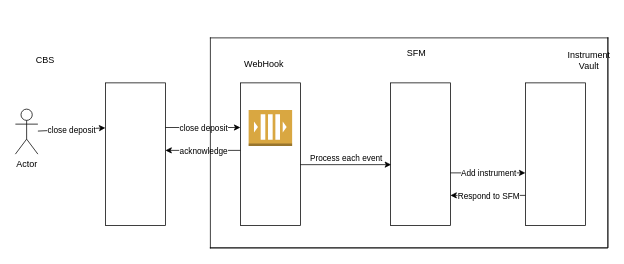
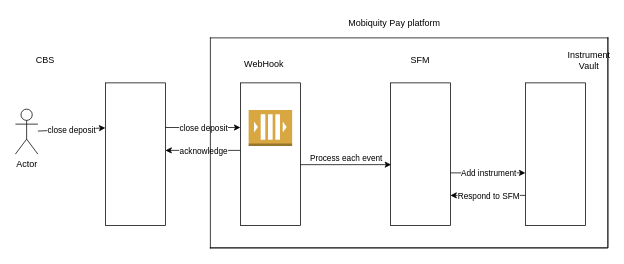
none -> (395, 23)
(417, 53) -> (420, 60)
